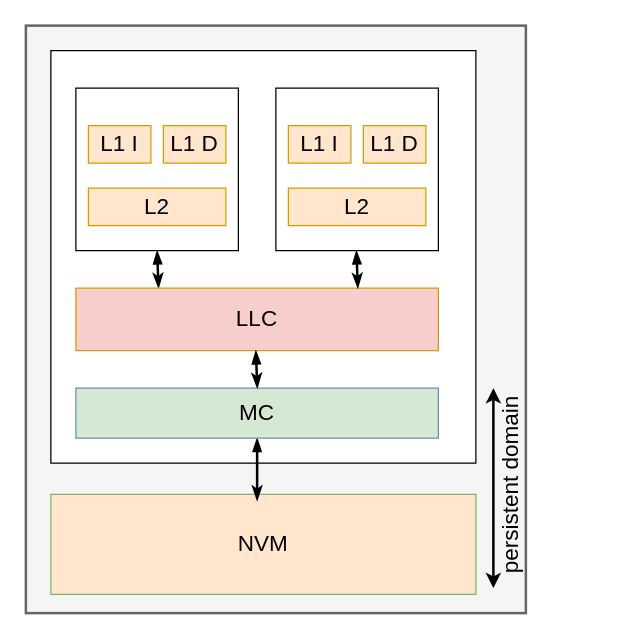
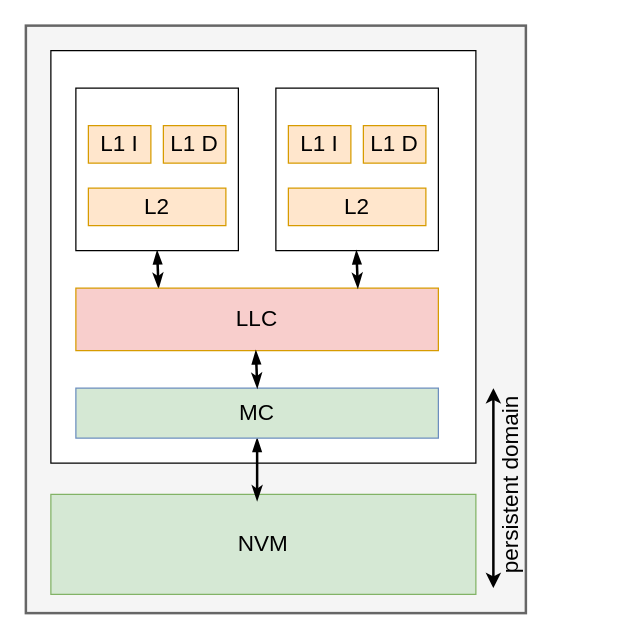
(263, 544) -> (263, 544)
